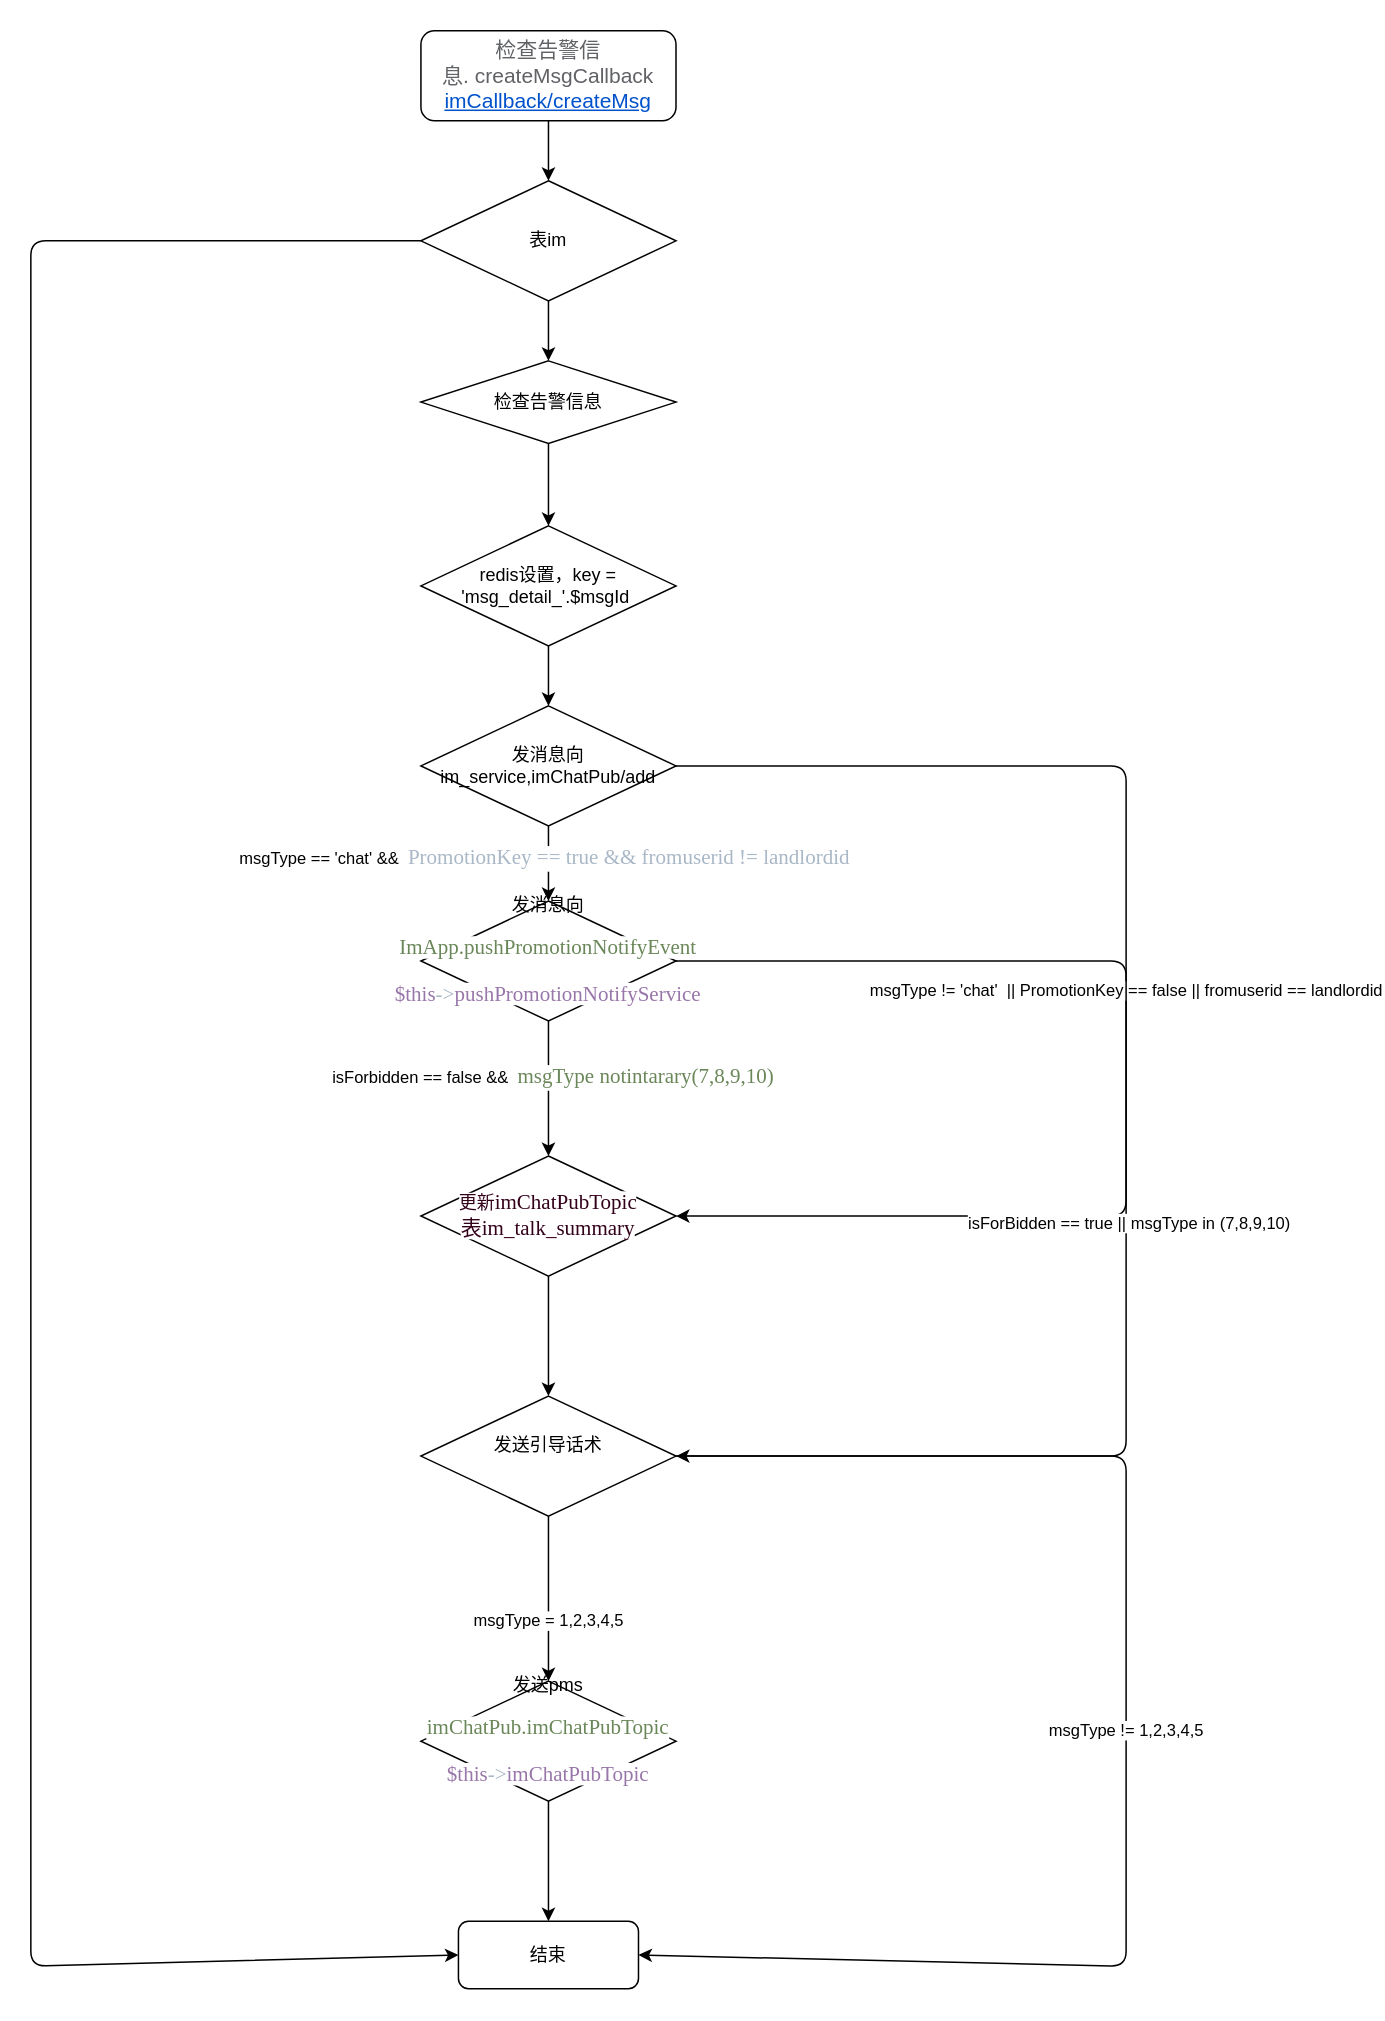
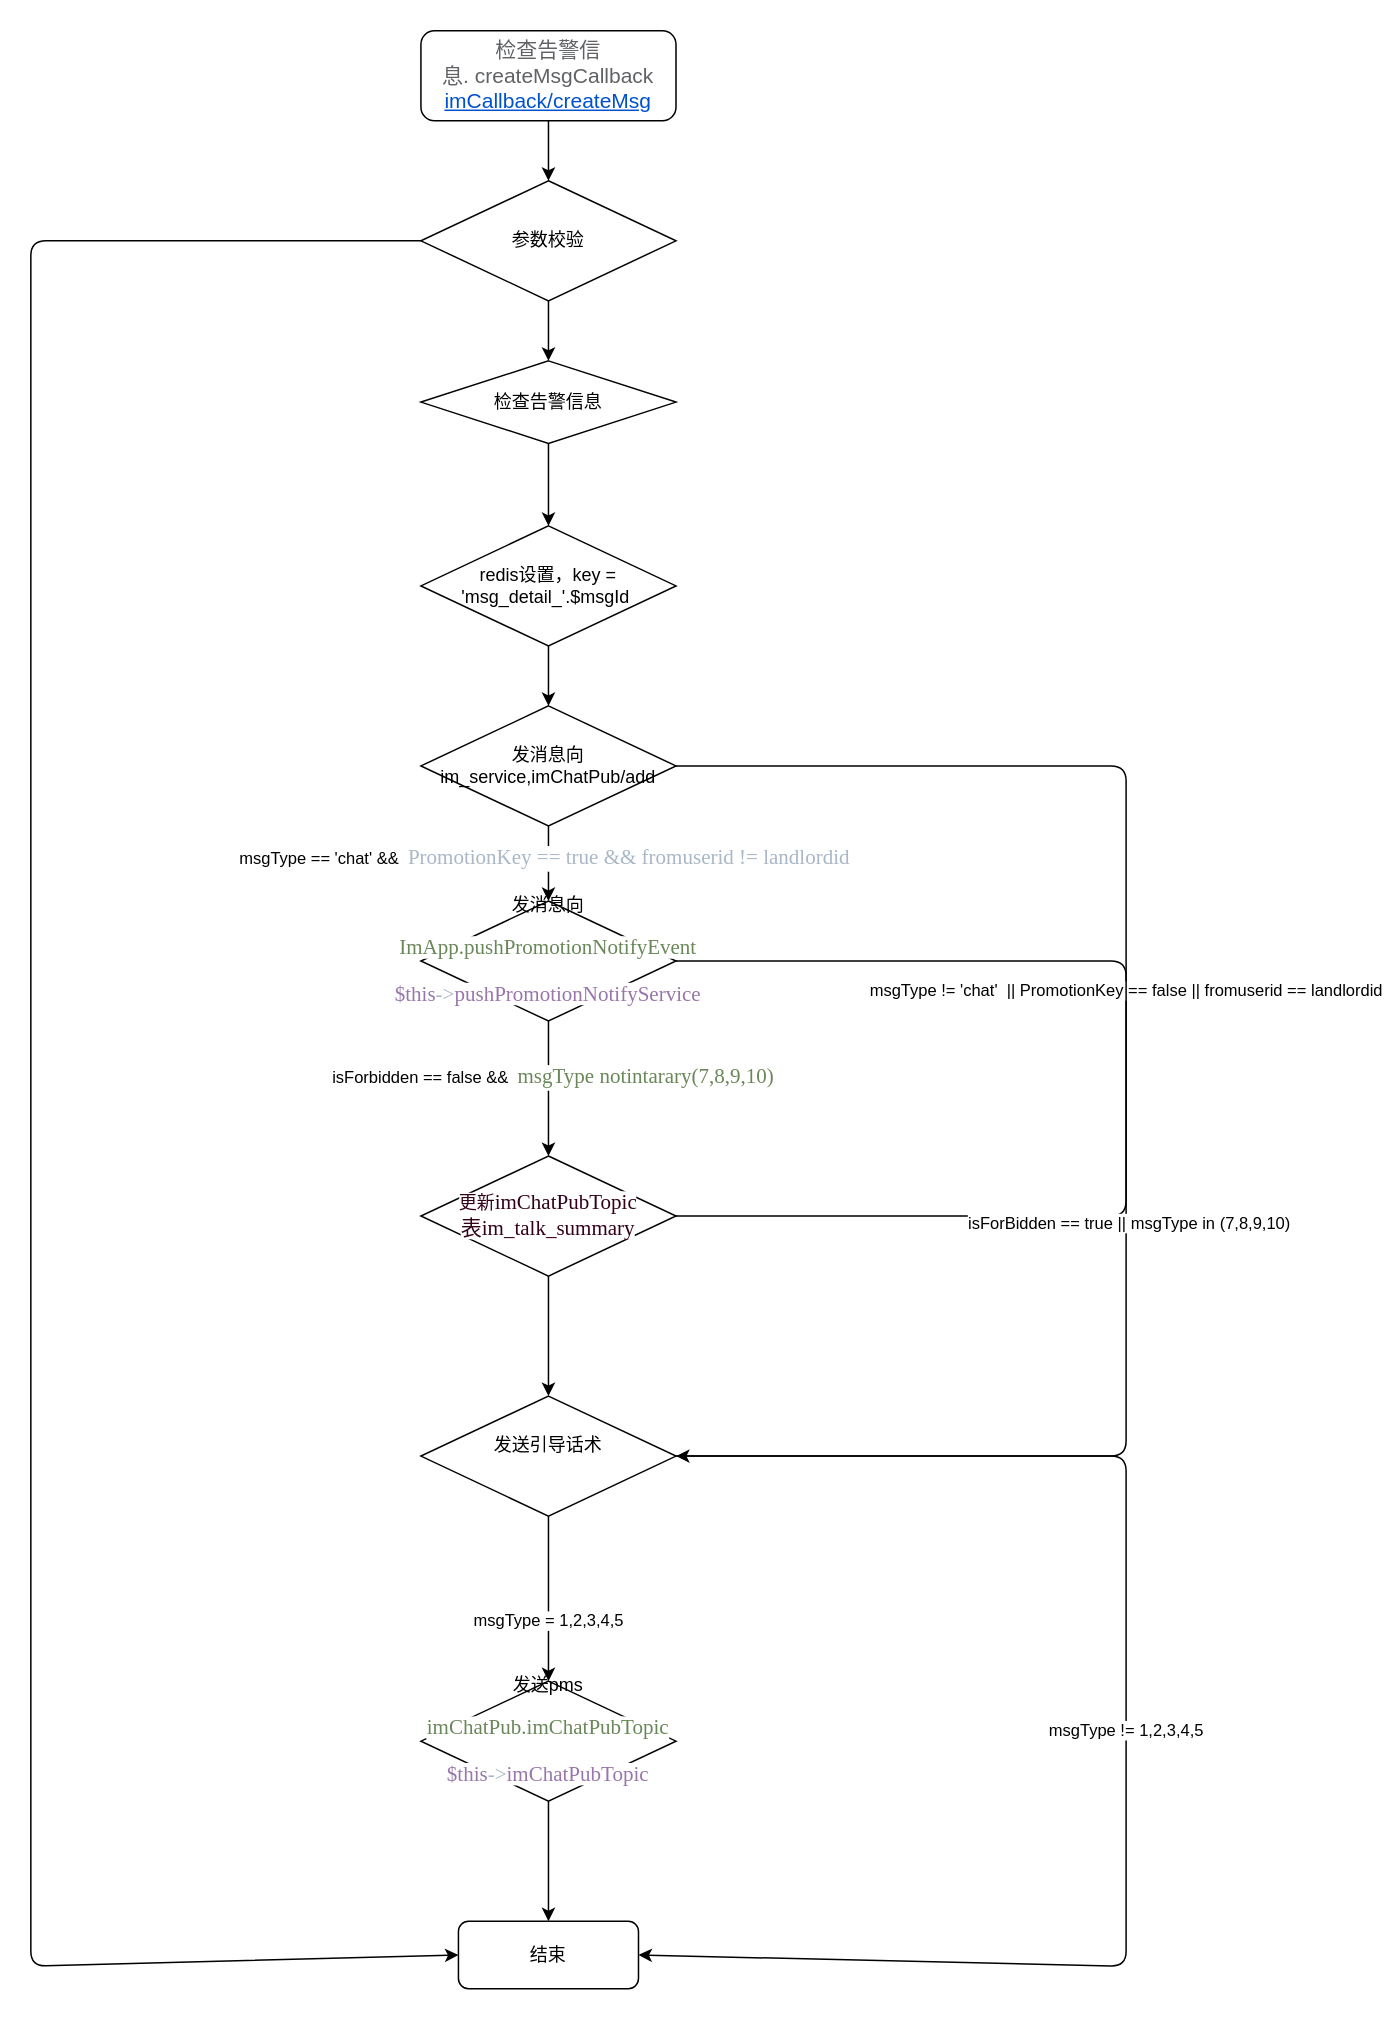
(548, 241) -> (548, 241)
(687, 1216) -> (683, 1216)
